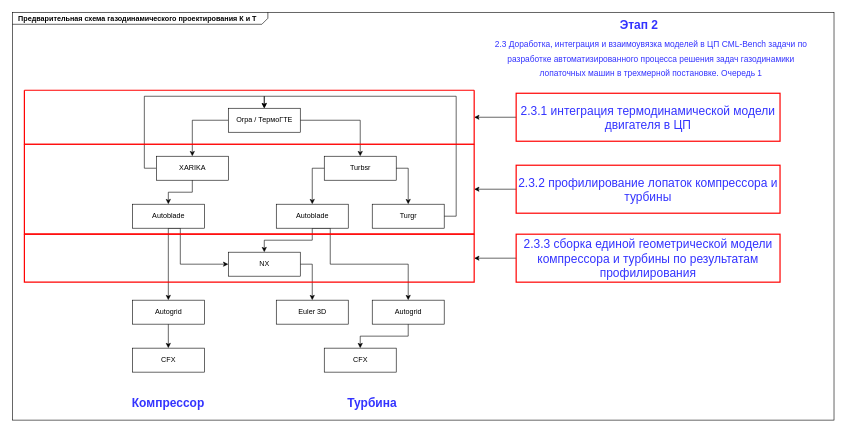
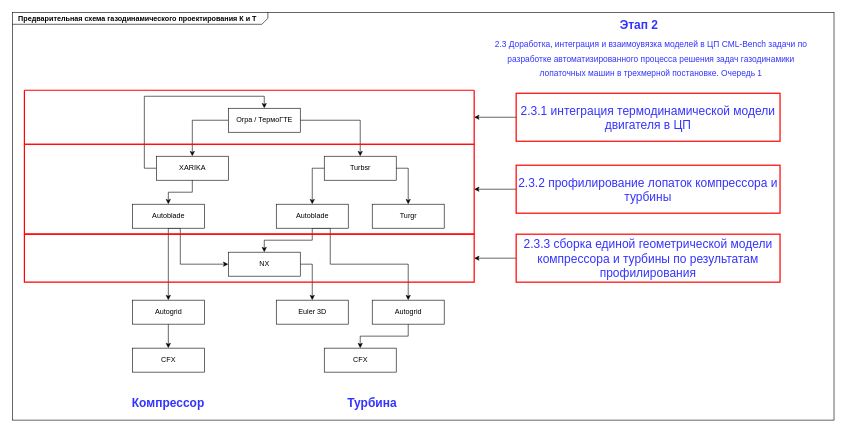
(427, 96) -> none
